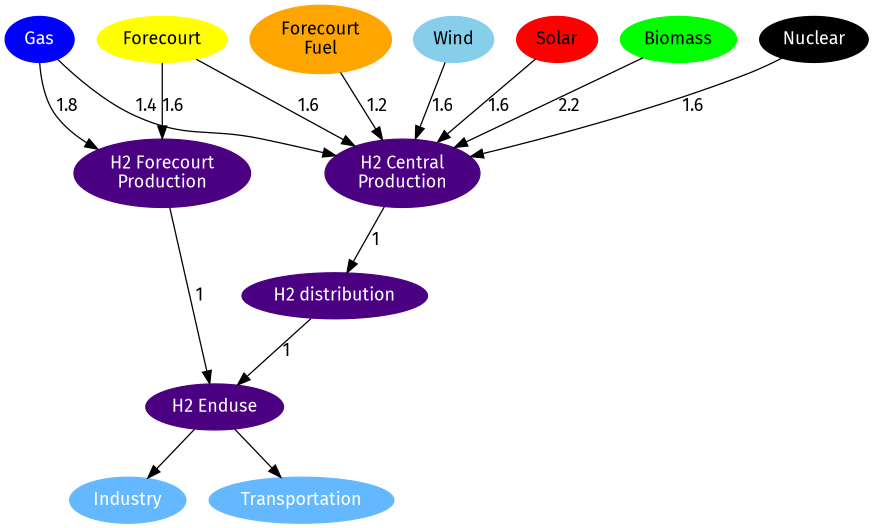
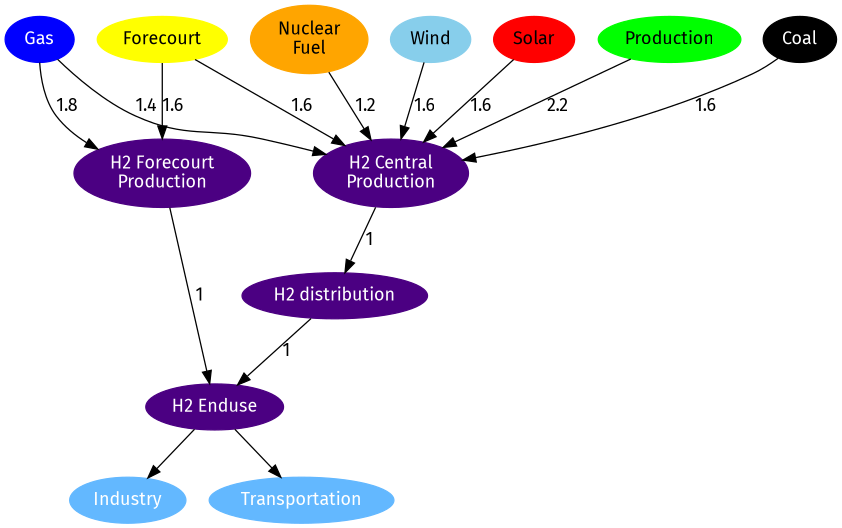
(321, 39) -> (309, 39)
(678, 39) -> (670, 39)
(814, 39) -> (800, 39)
